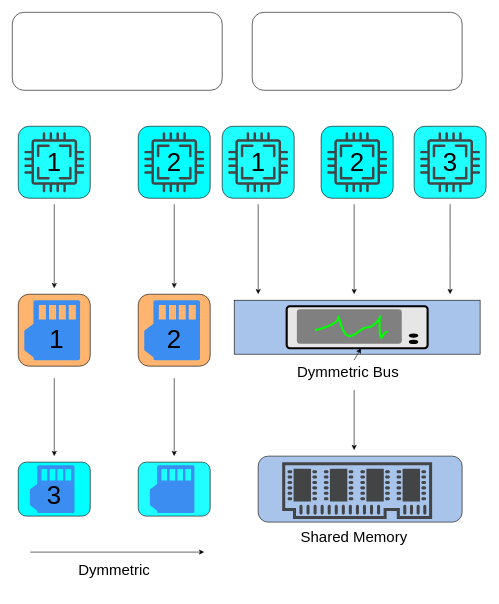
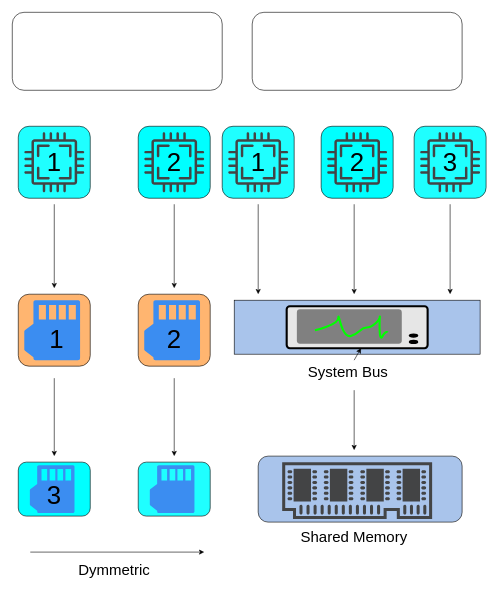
(348, 371) -> (348, 371)
